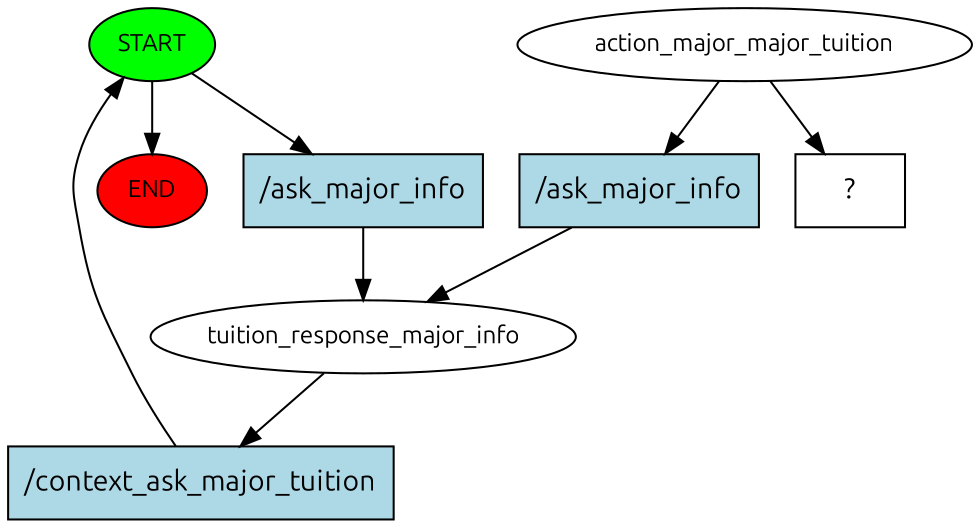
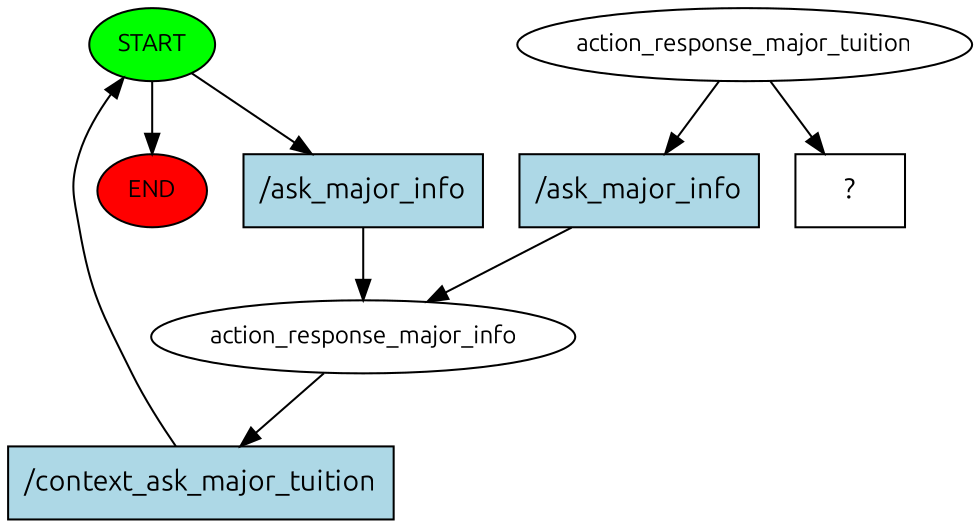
(745, 45) -> (745, 45)
(363, 337) -> (363, 337)
